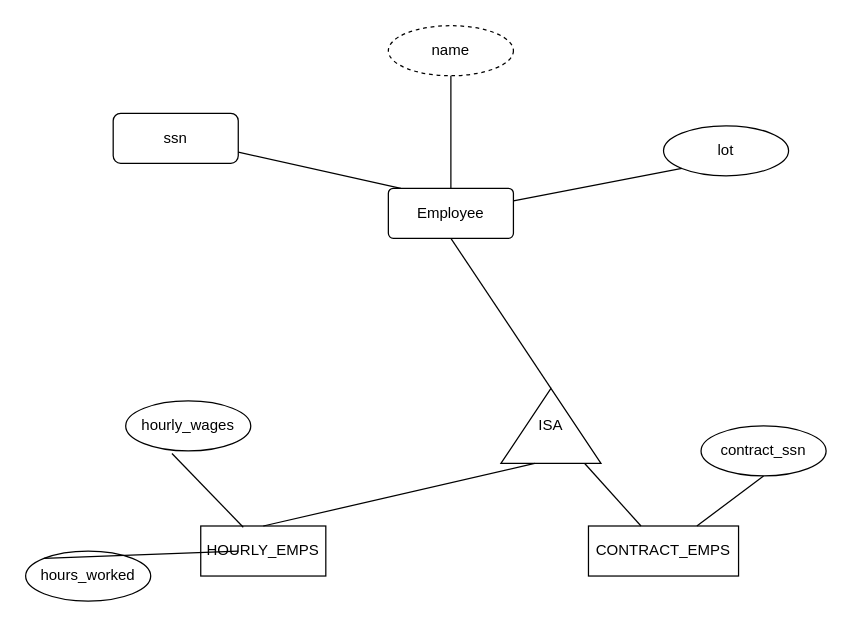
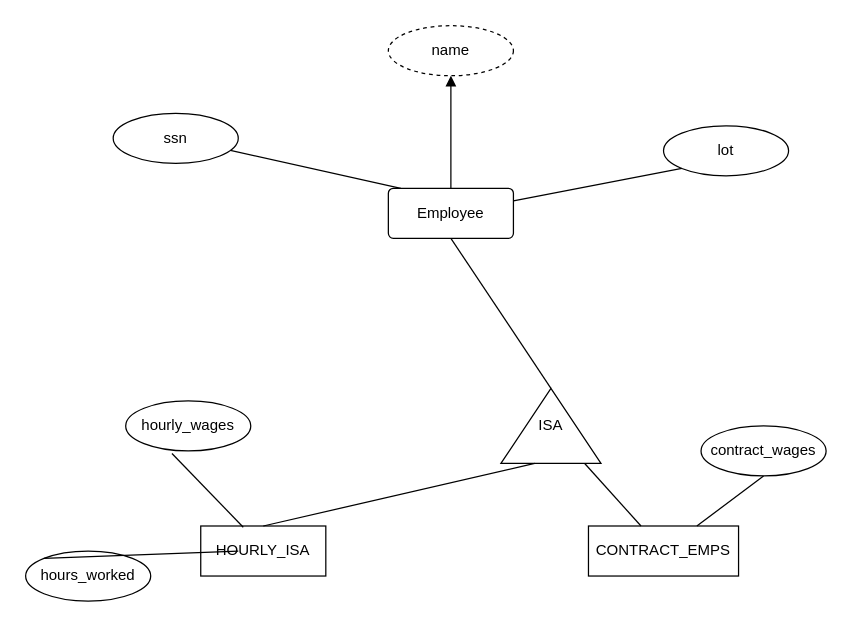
(451, 83) -> (451, 87)
(176, 138) -> (176, 138)
(763, 451) -> (763, 451)
(263, 551) -> (263, 551)
